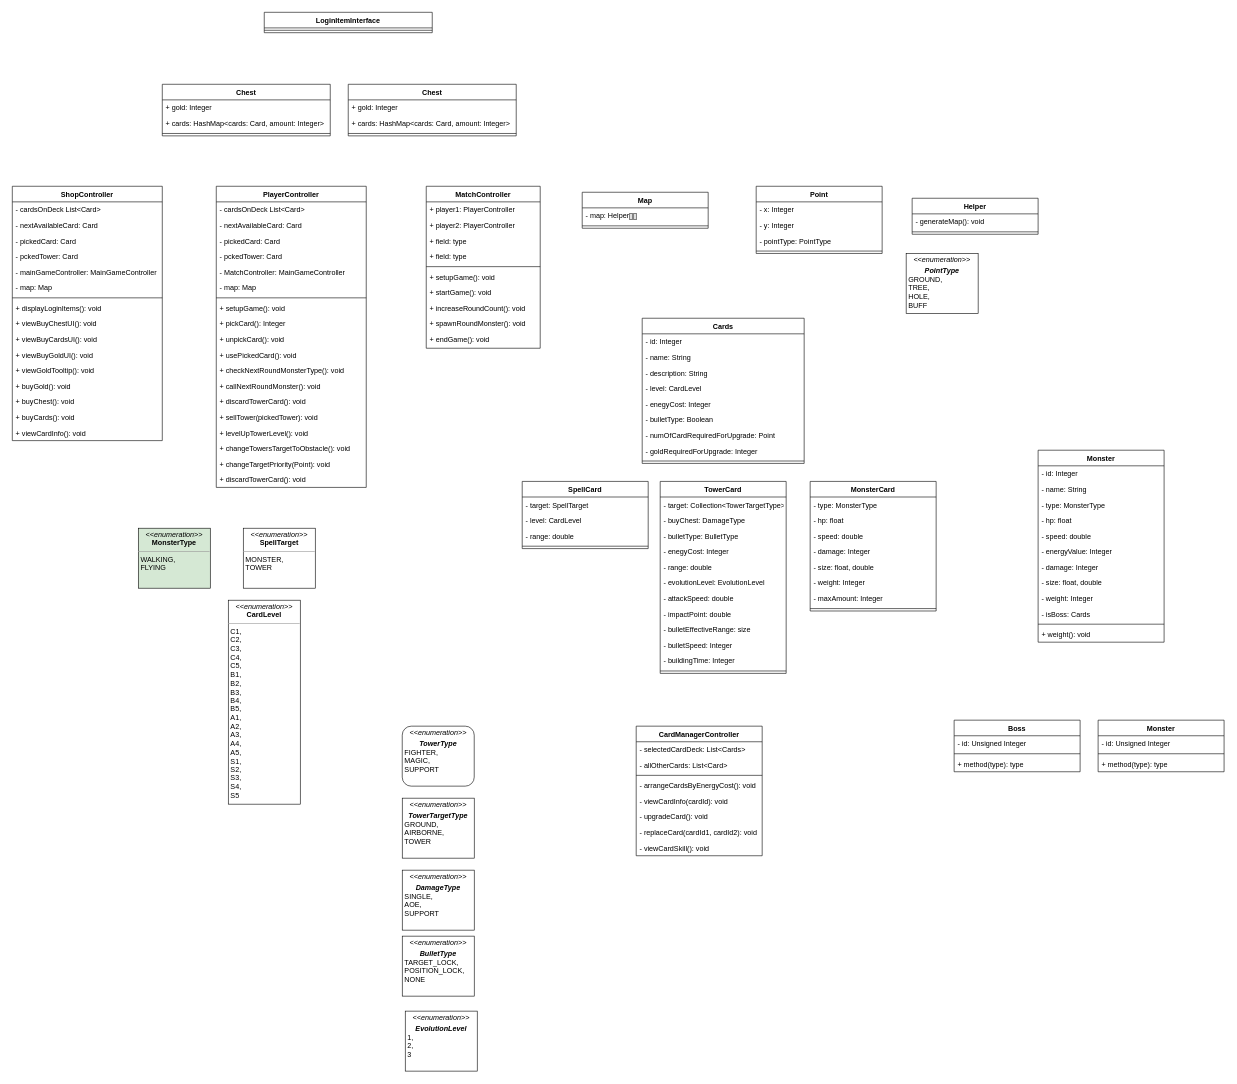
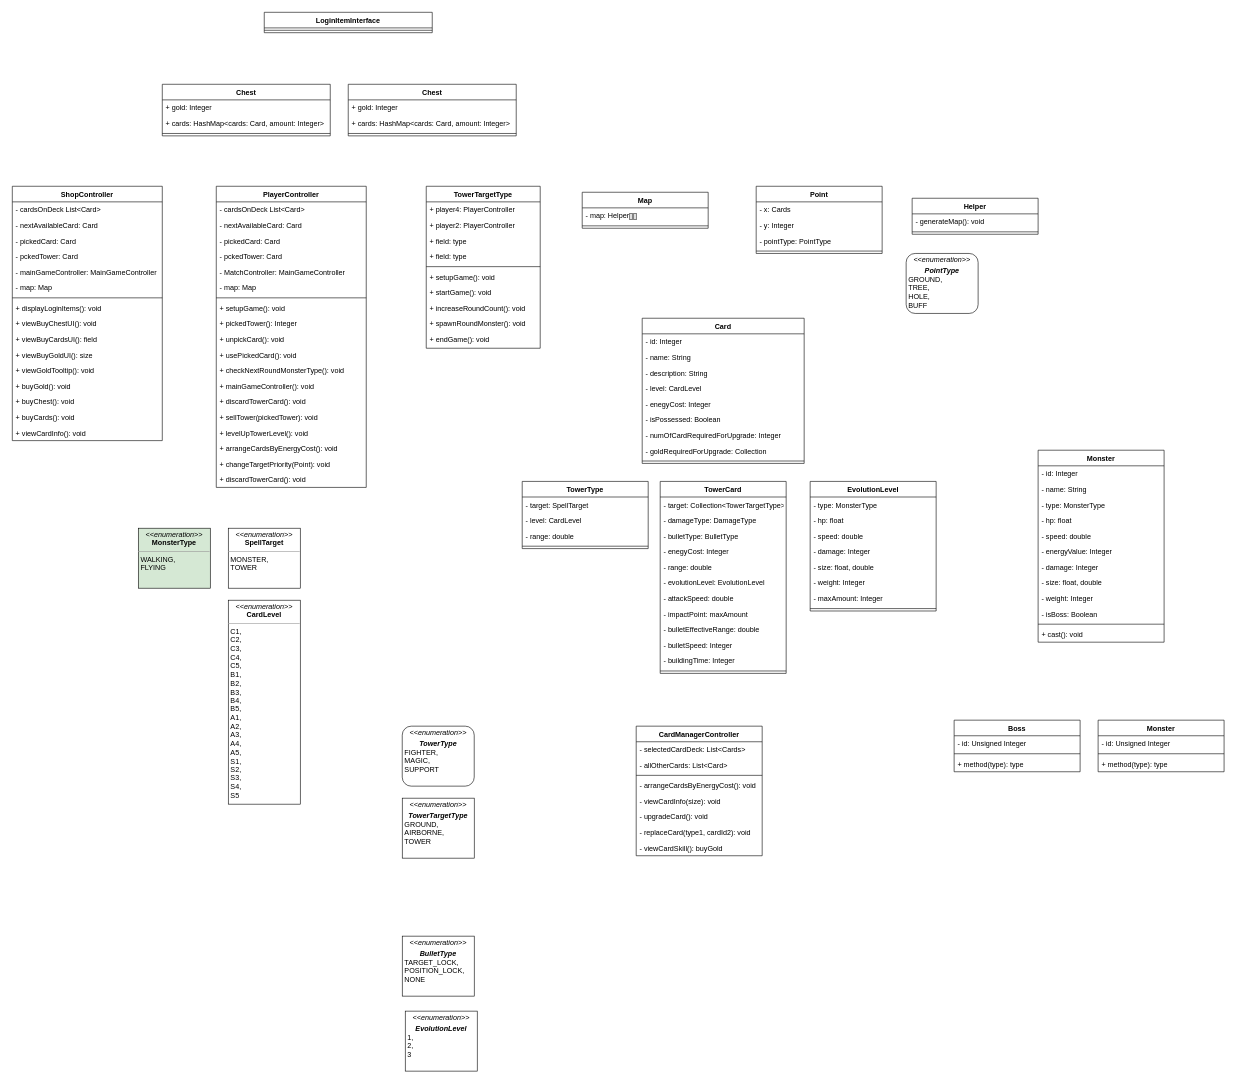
(483, 194) -> (483, 194)
(477, 210) -> (477, 210)
(781, 210) -> (777, 210)
(942, 284) -> (942, 284)
(258, 324) -> (264, 324)
(723, 326) -> (723, 326)
(59, 340) -> (60, 340)
(56, 355) -> (56, 355)
(274, 386) -> (269, 386)
(682, 420) -> (685, 420)
(713, 436) -> (718, 436)
(292, 449) -> (284, 449)
(707, 451) -> (711, 451)
(585, 490) -> (585, 490)
(873, 490) -> (873, 490)
(705, 521) -> (709, 521)
(279, 558) -> (264, 558)
(700, 614) -> (707, 614)
(1068, 614) -> (1071, 614)
(713, 630) -> (718, 630)
(1069, 635) -> (1066, 635)
(691, 802) -> (686, 802)
(708, 833) -> (704, 833)
(678, 848) -> (685, 848)
(438, 900) -> none
